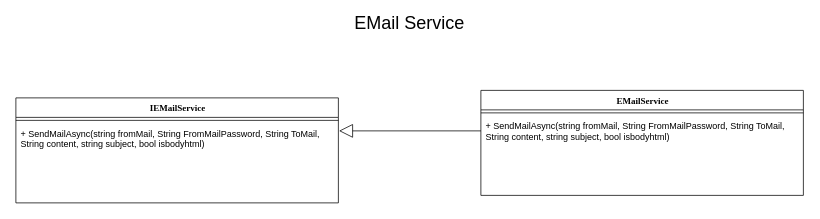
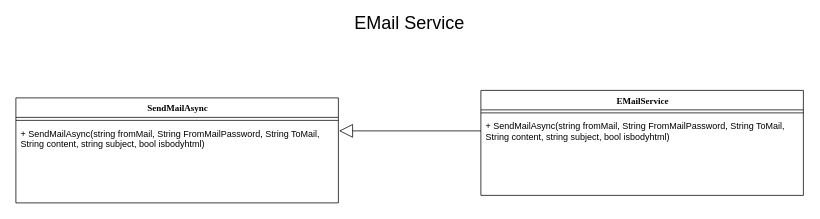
(178, 109) -> (178, 109)
